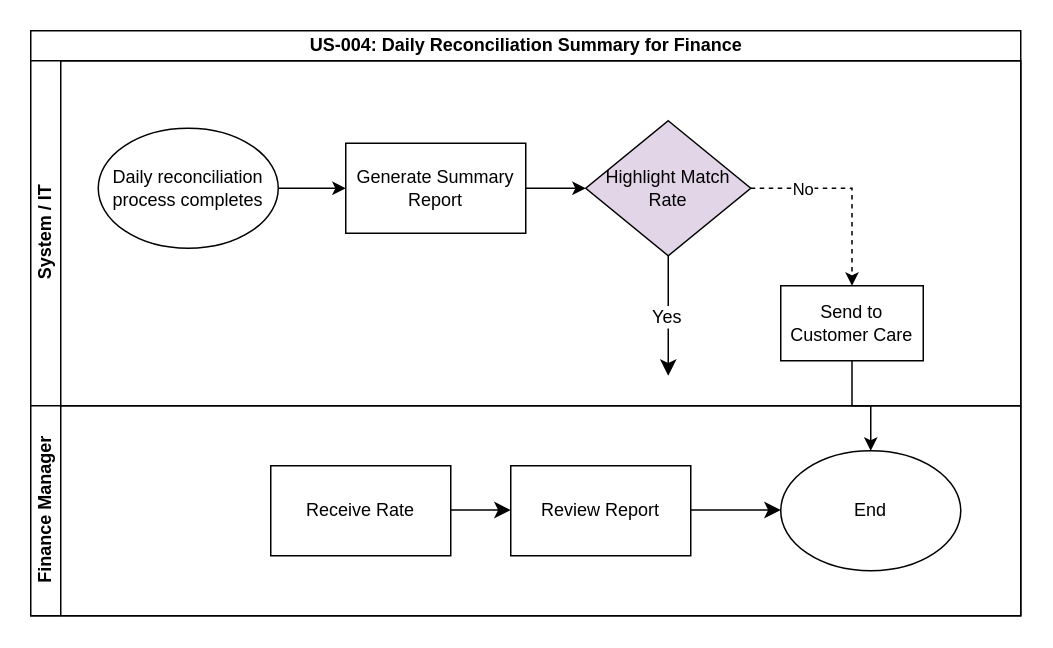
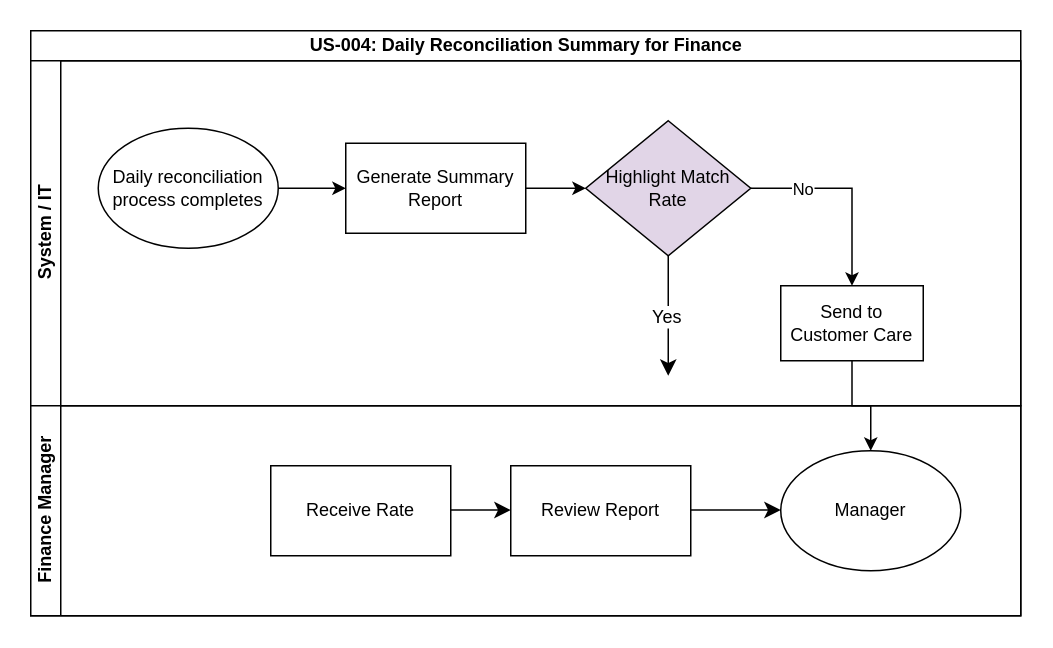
(852, 214) -> (852, 214)
(871, 511) -> (871, 511)
